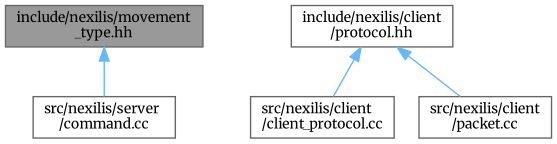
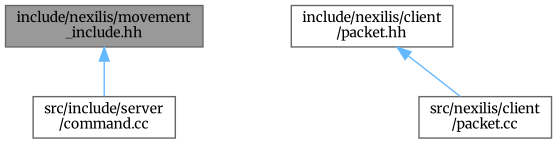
(104, 26) -> (104, 26)
(372, 26) -> (372, 26)
(104, 117) -> (104, 117)
(322, 117) -> none
